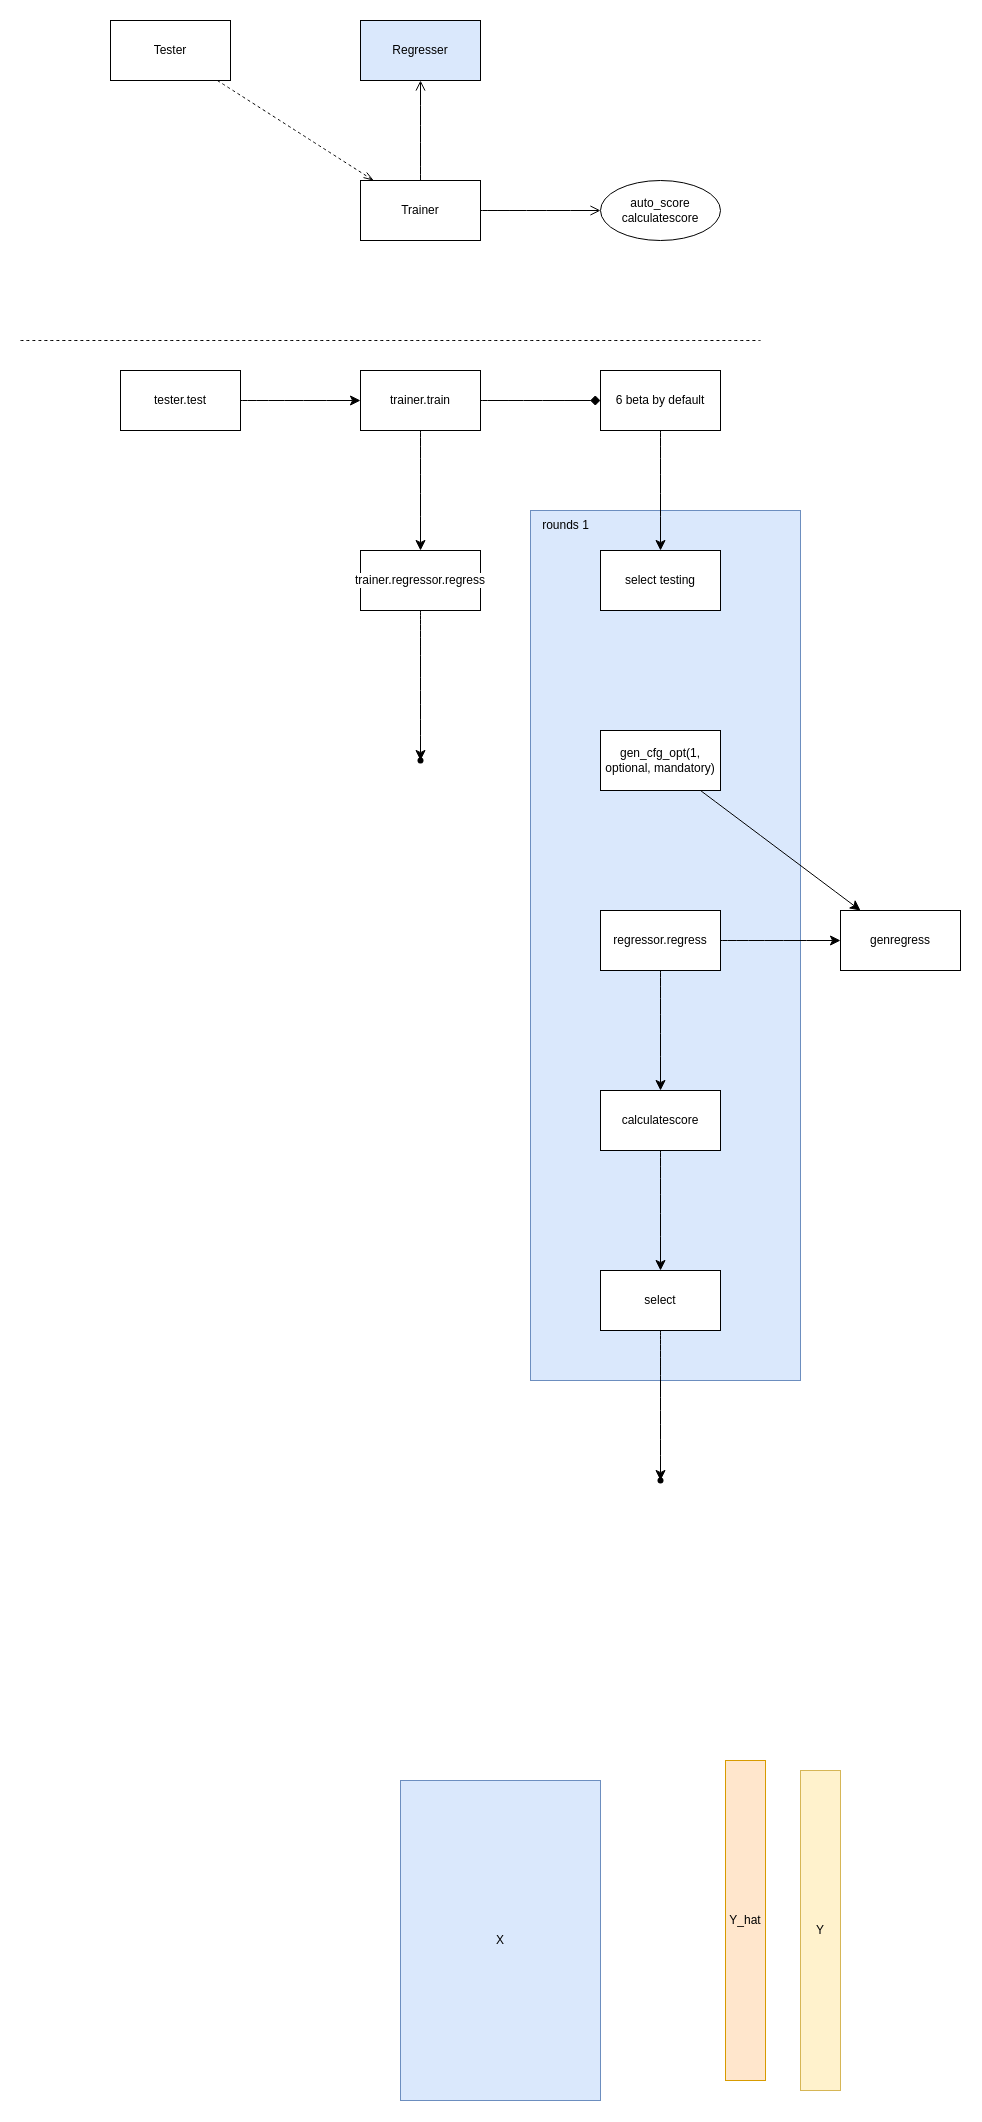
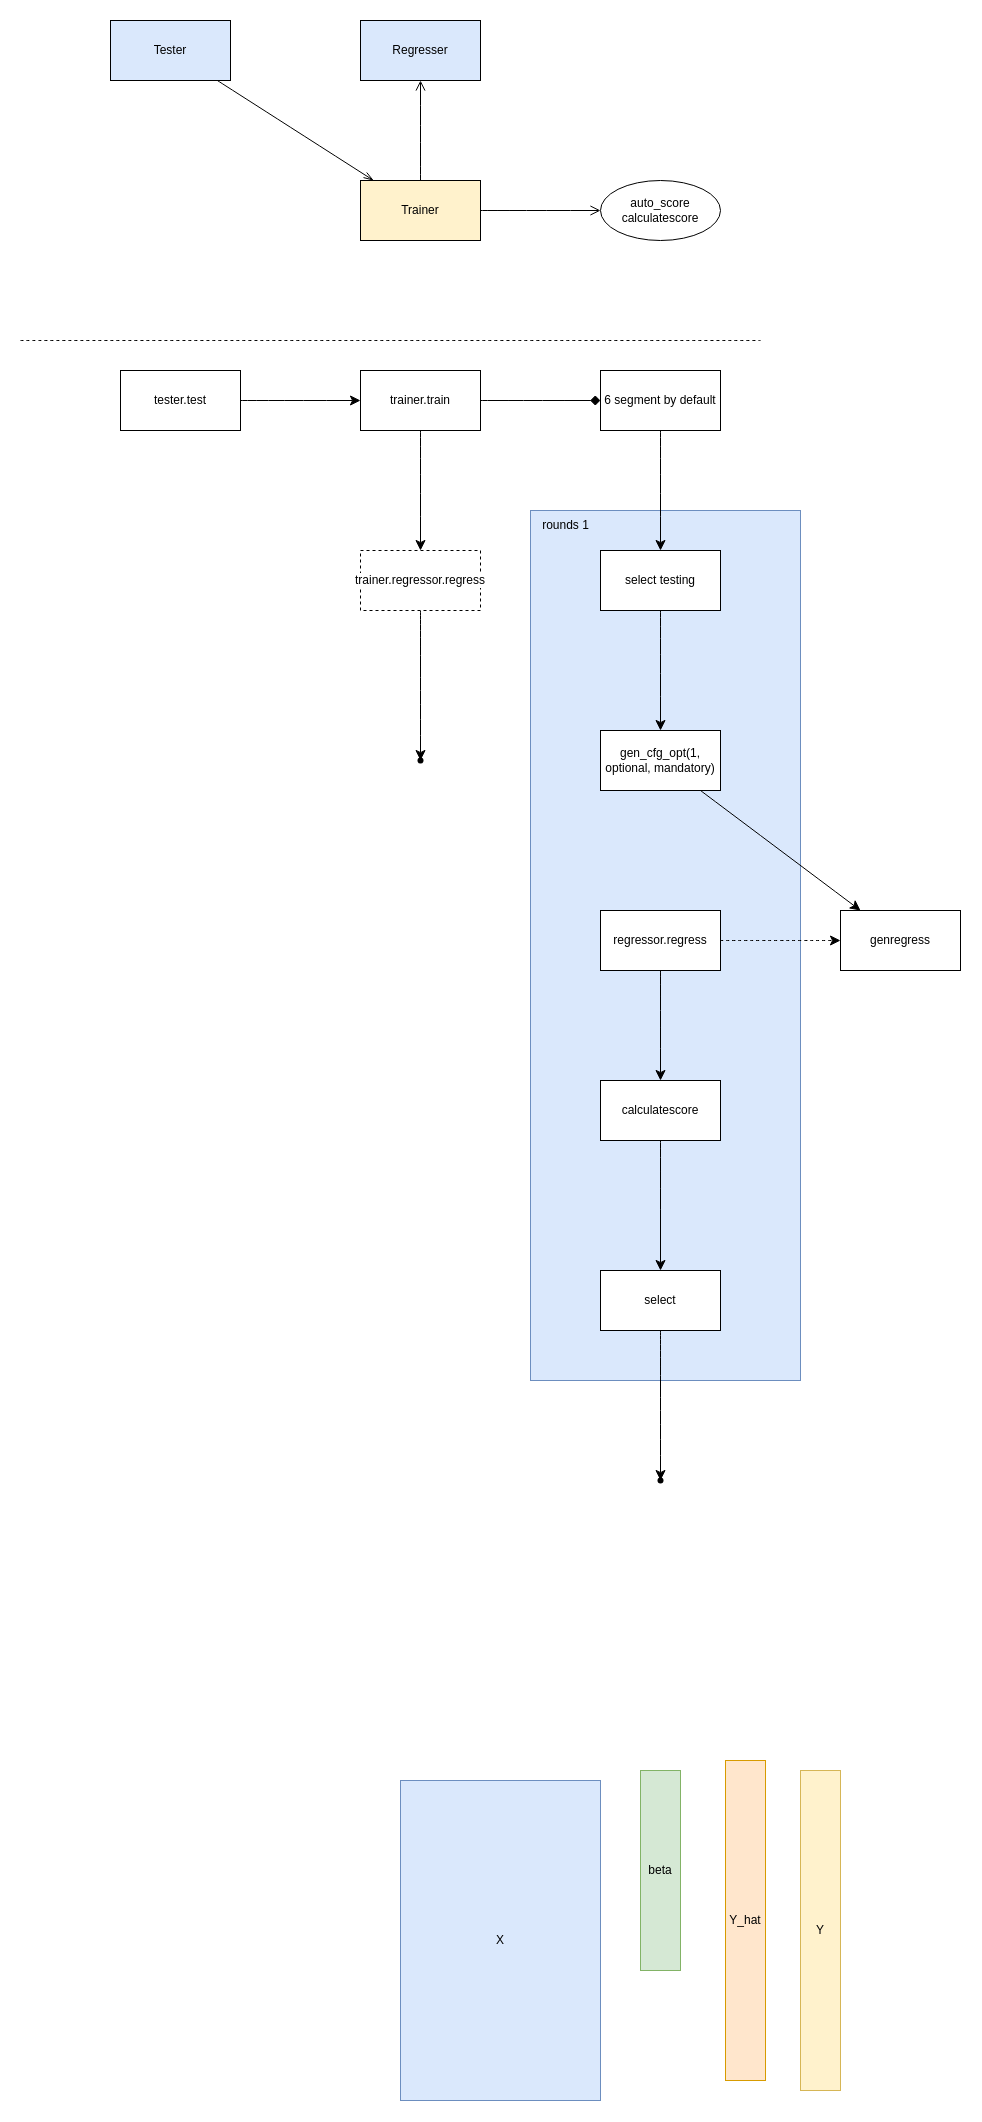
(171, 51) -> (171, 51)
(295, 130) -> (295, 130)
(421, 211) -> (421, 211)
(661, 401) -> (661, 401)
(421, 581) -> (421, 581)
none -> (661, 668)
(778, 941) -> (778, 941)
(661, 1121) -> (661, 1111)
none -> (661, 1871)
